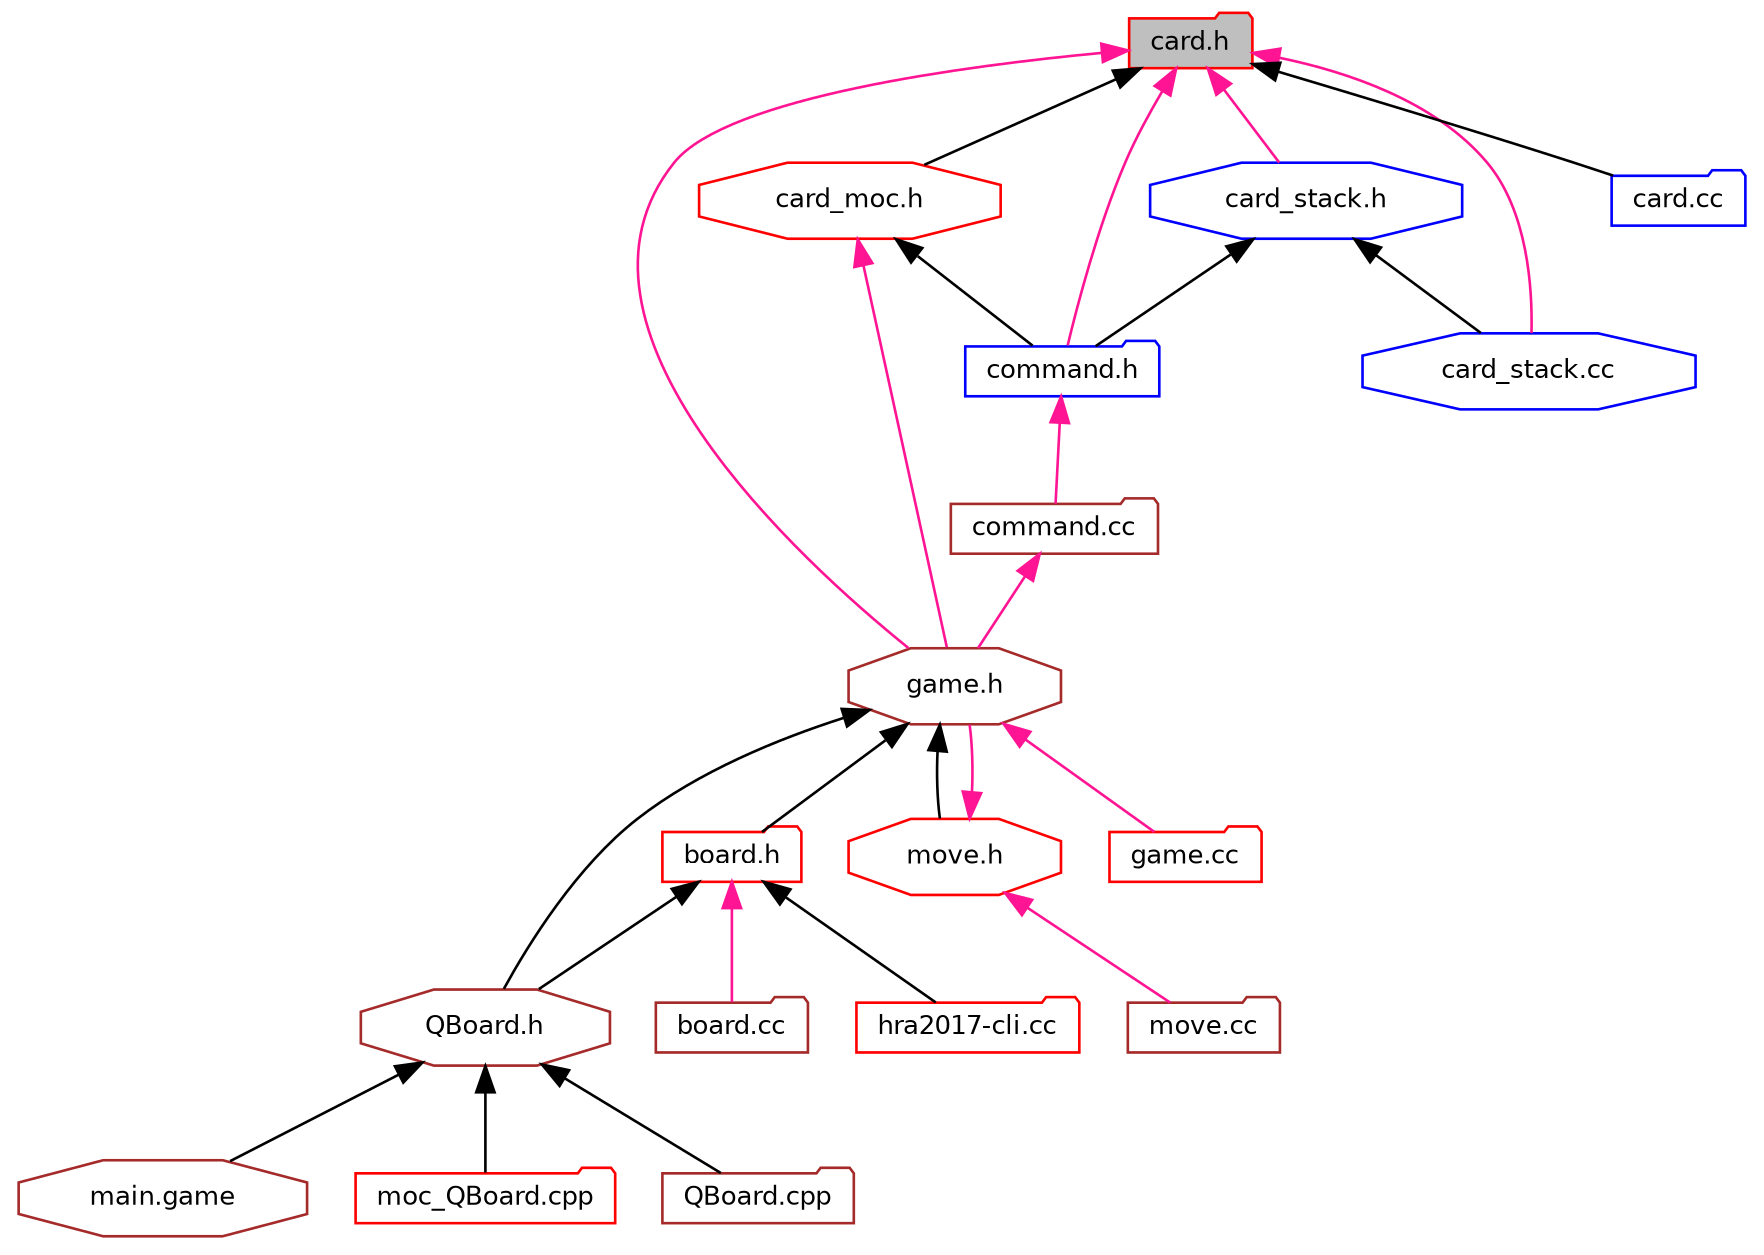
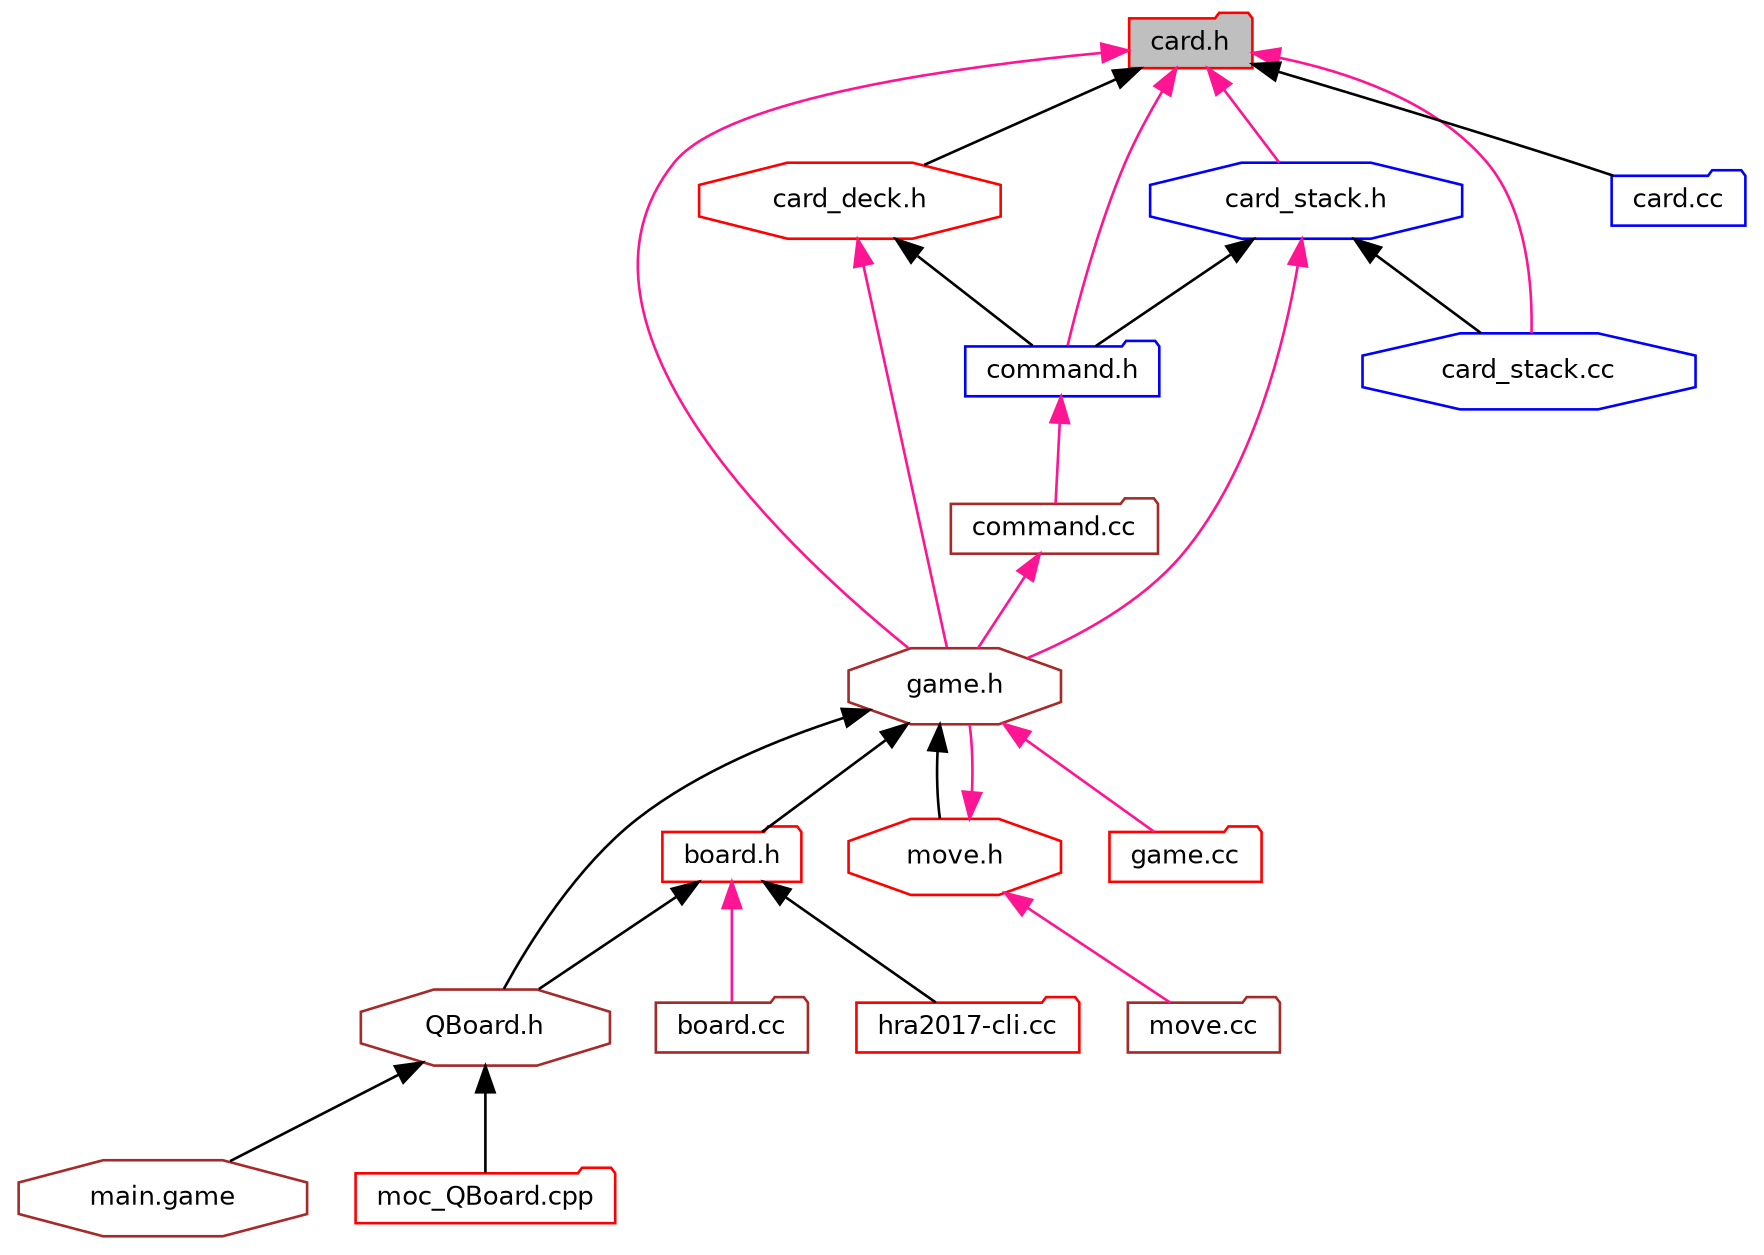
(850, 201) -> (850, 201)
none -> (1218, 502)
(758, 1198) -> none
